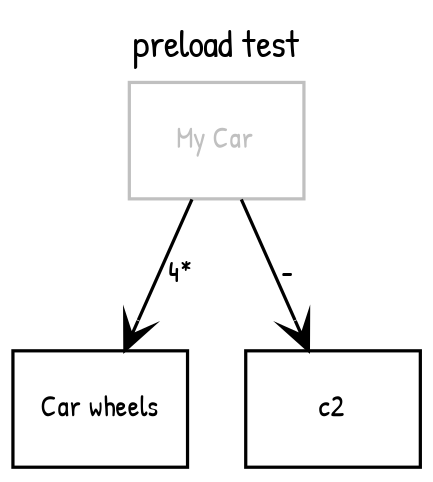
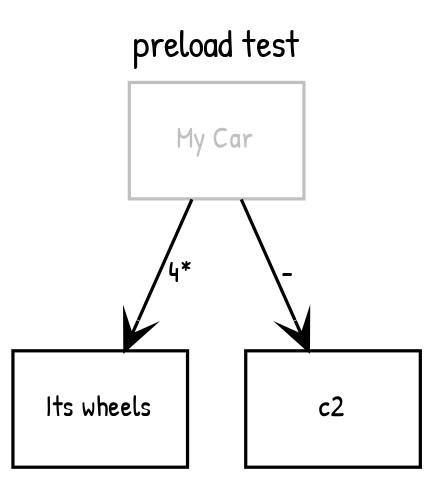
(100, 409) -> (100, 409)
